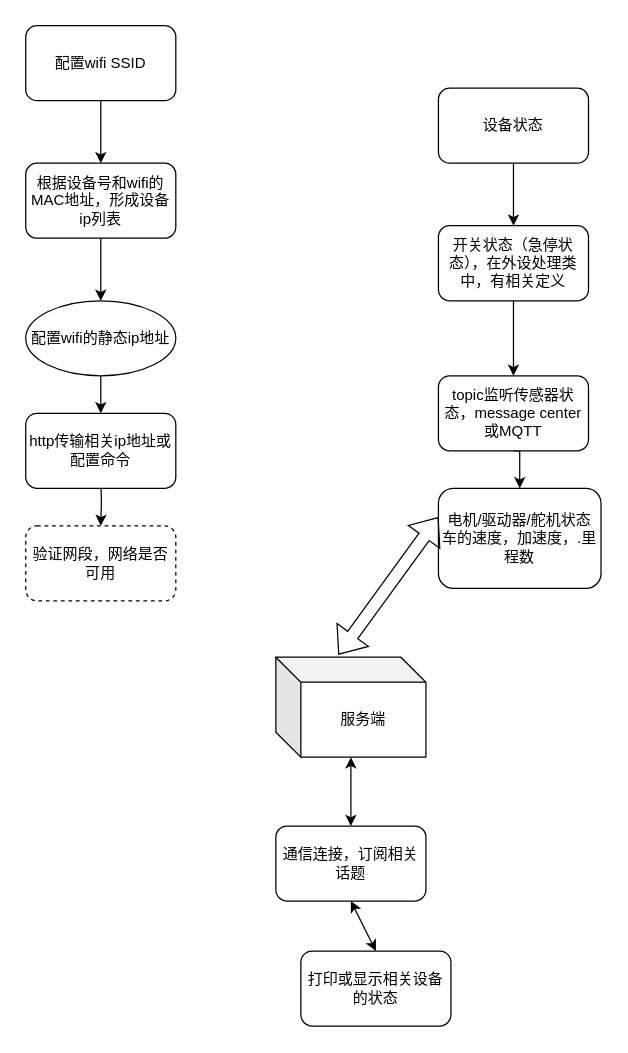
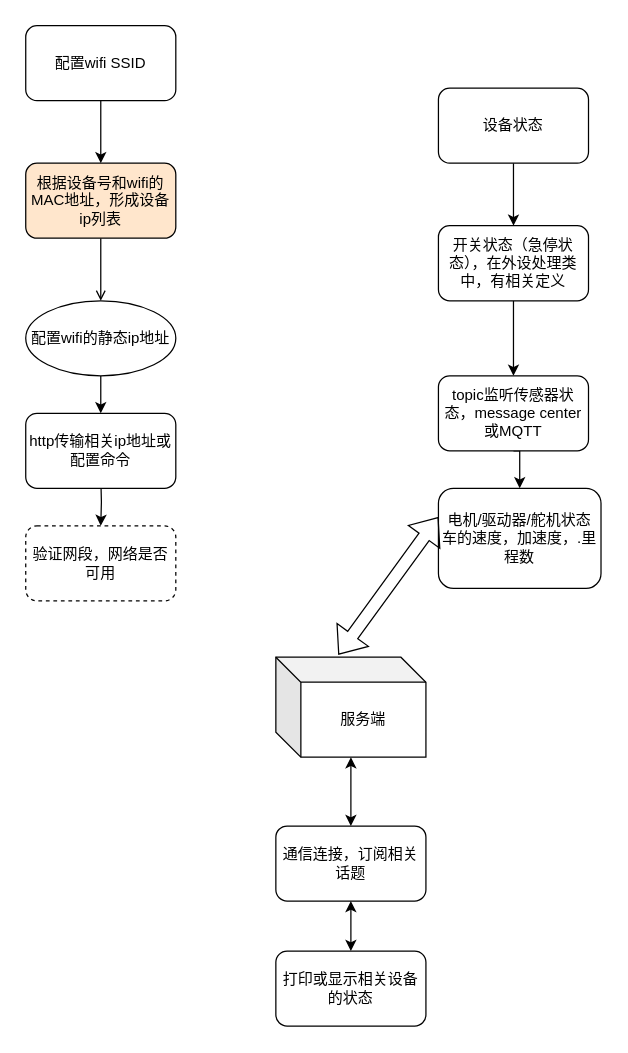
(101, 201) -> (101, 201)
(101, 291) -> (101, 293)
(376, 988) -> (351, 988)
